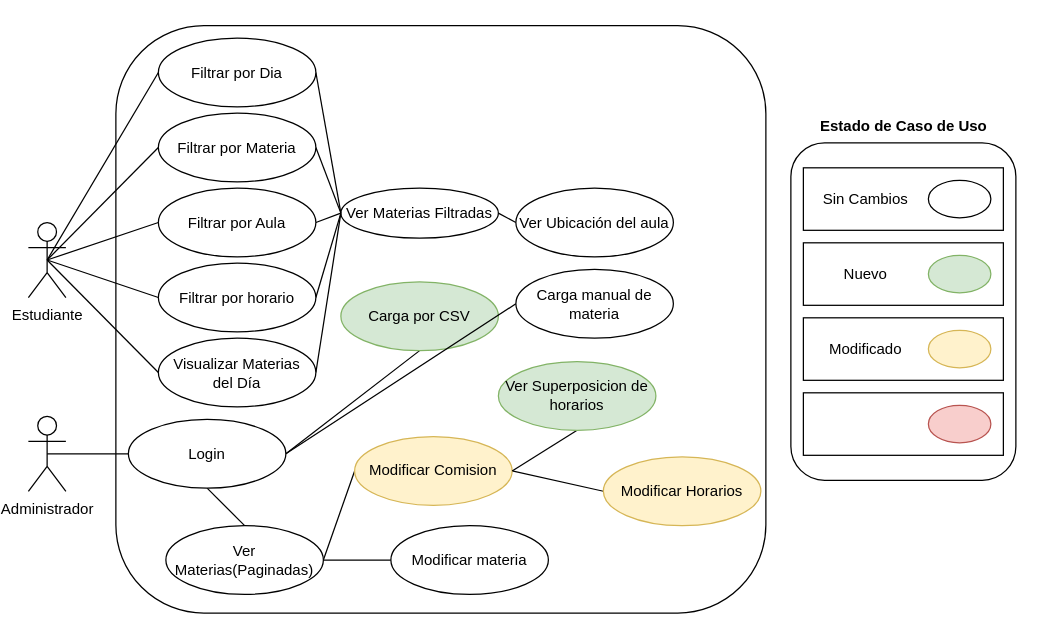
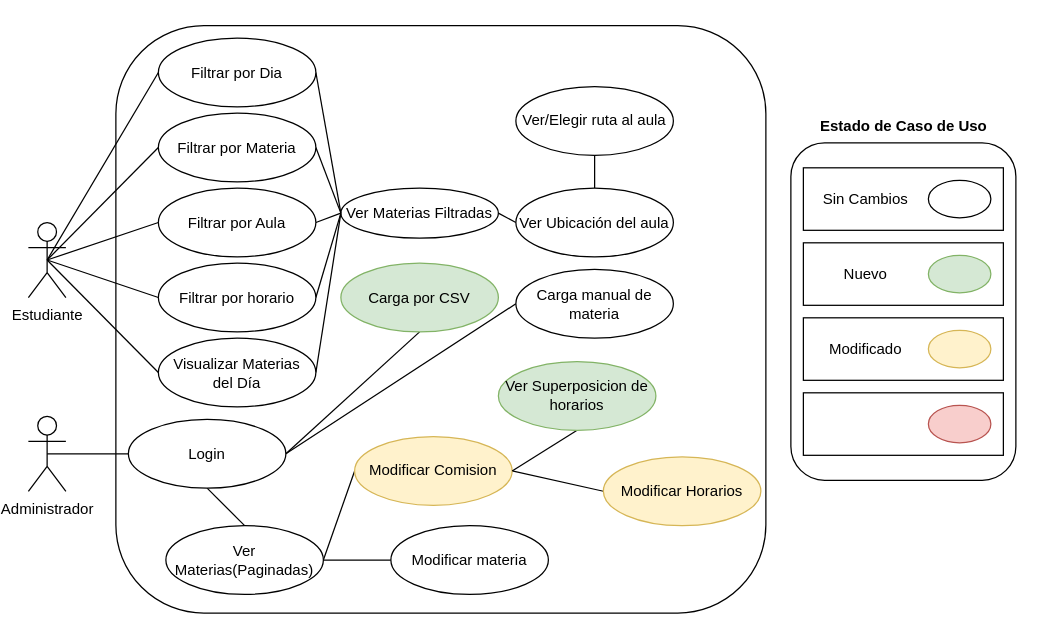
none -> (594, 121)
none -> (594, 172)
(419, 316) -> (419, 298)
